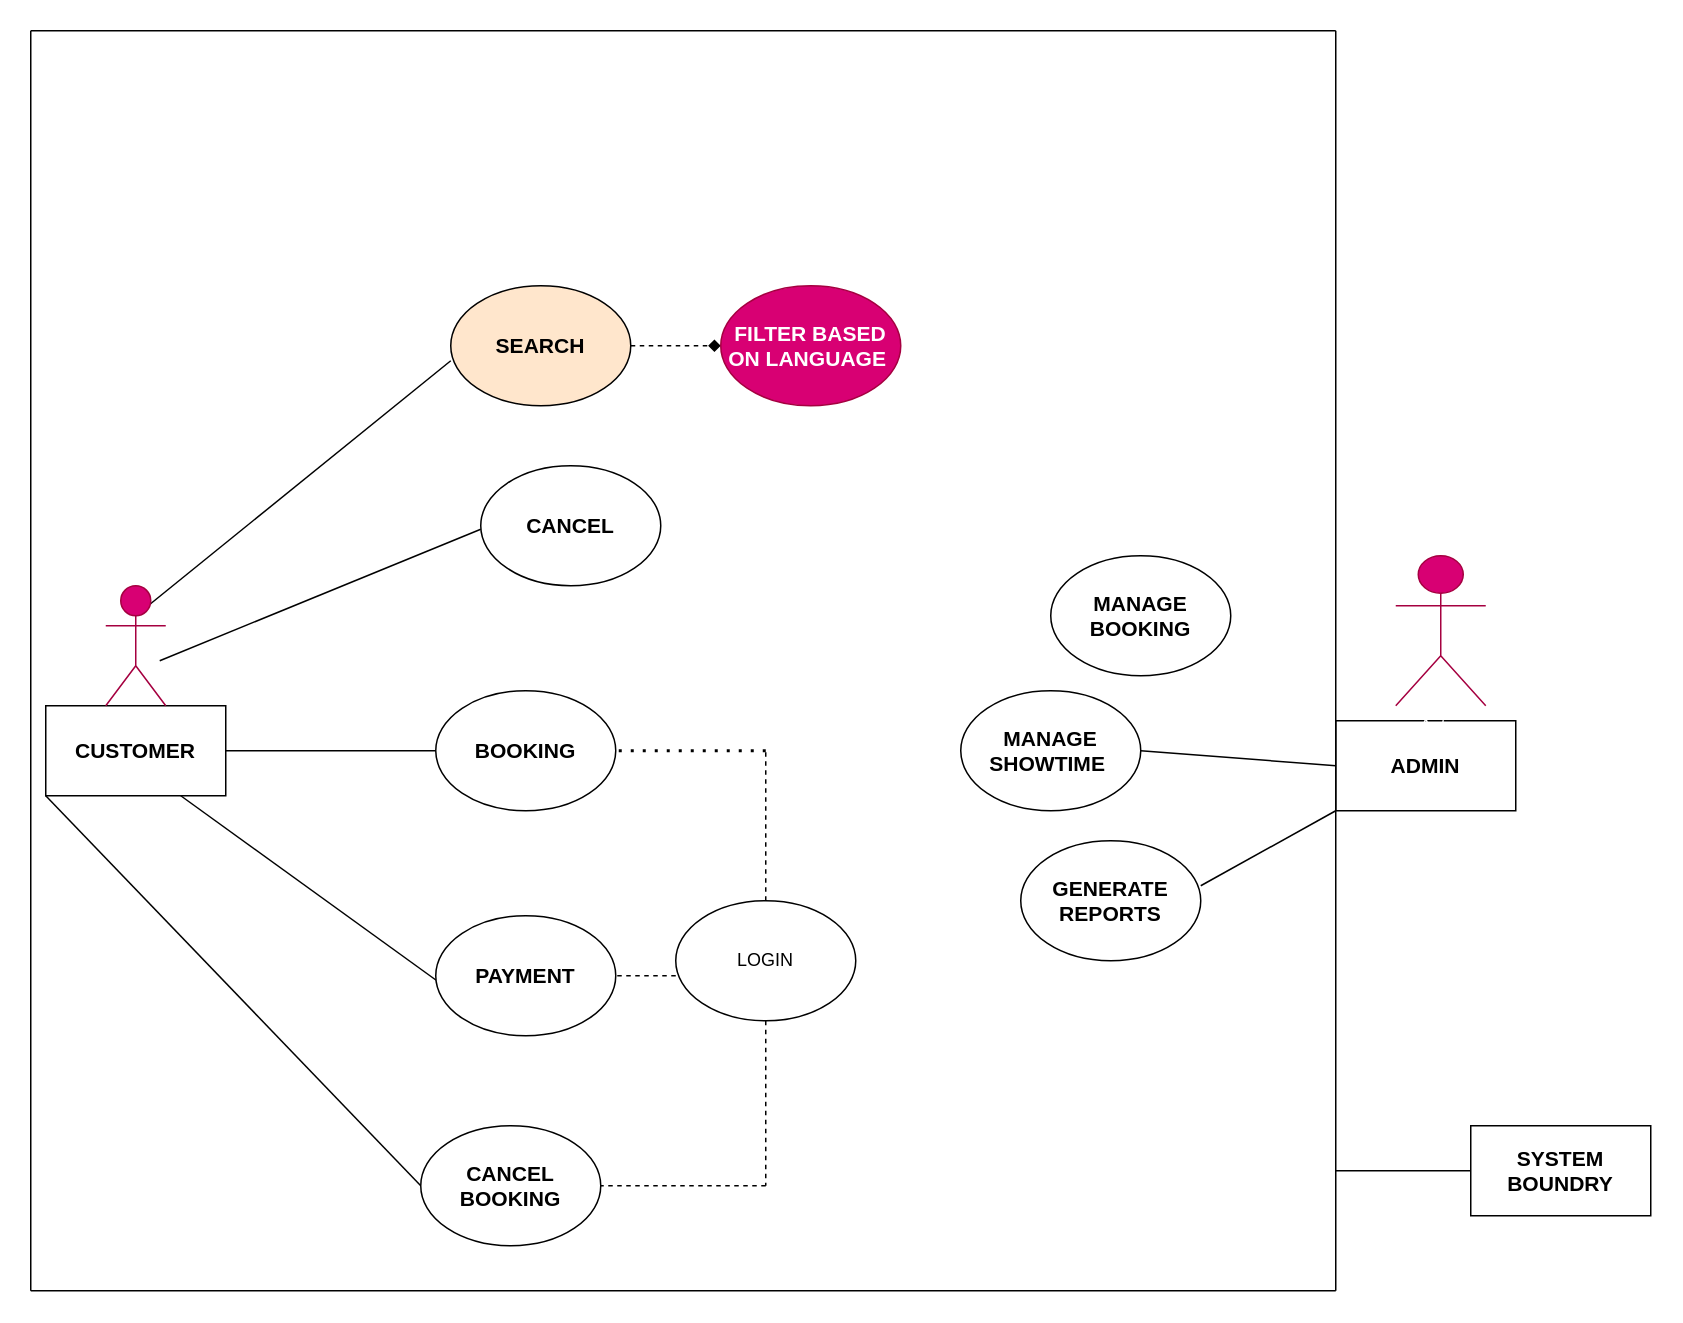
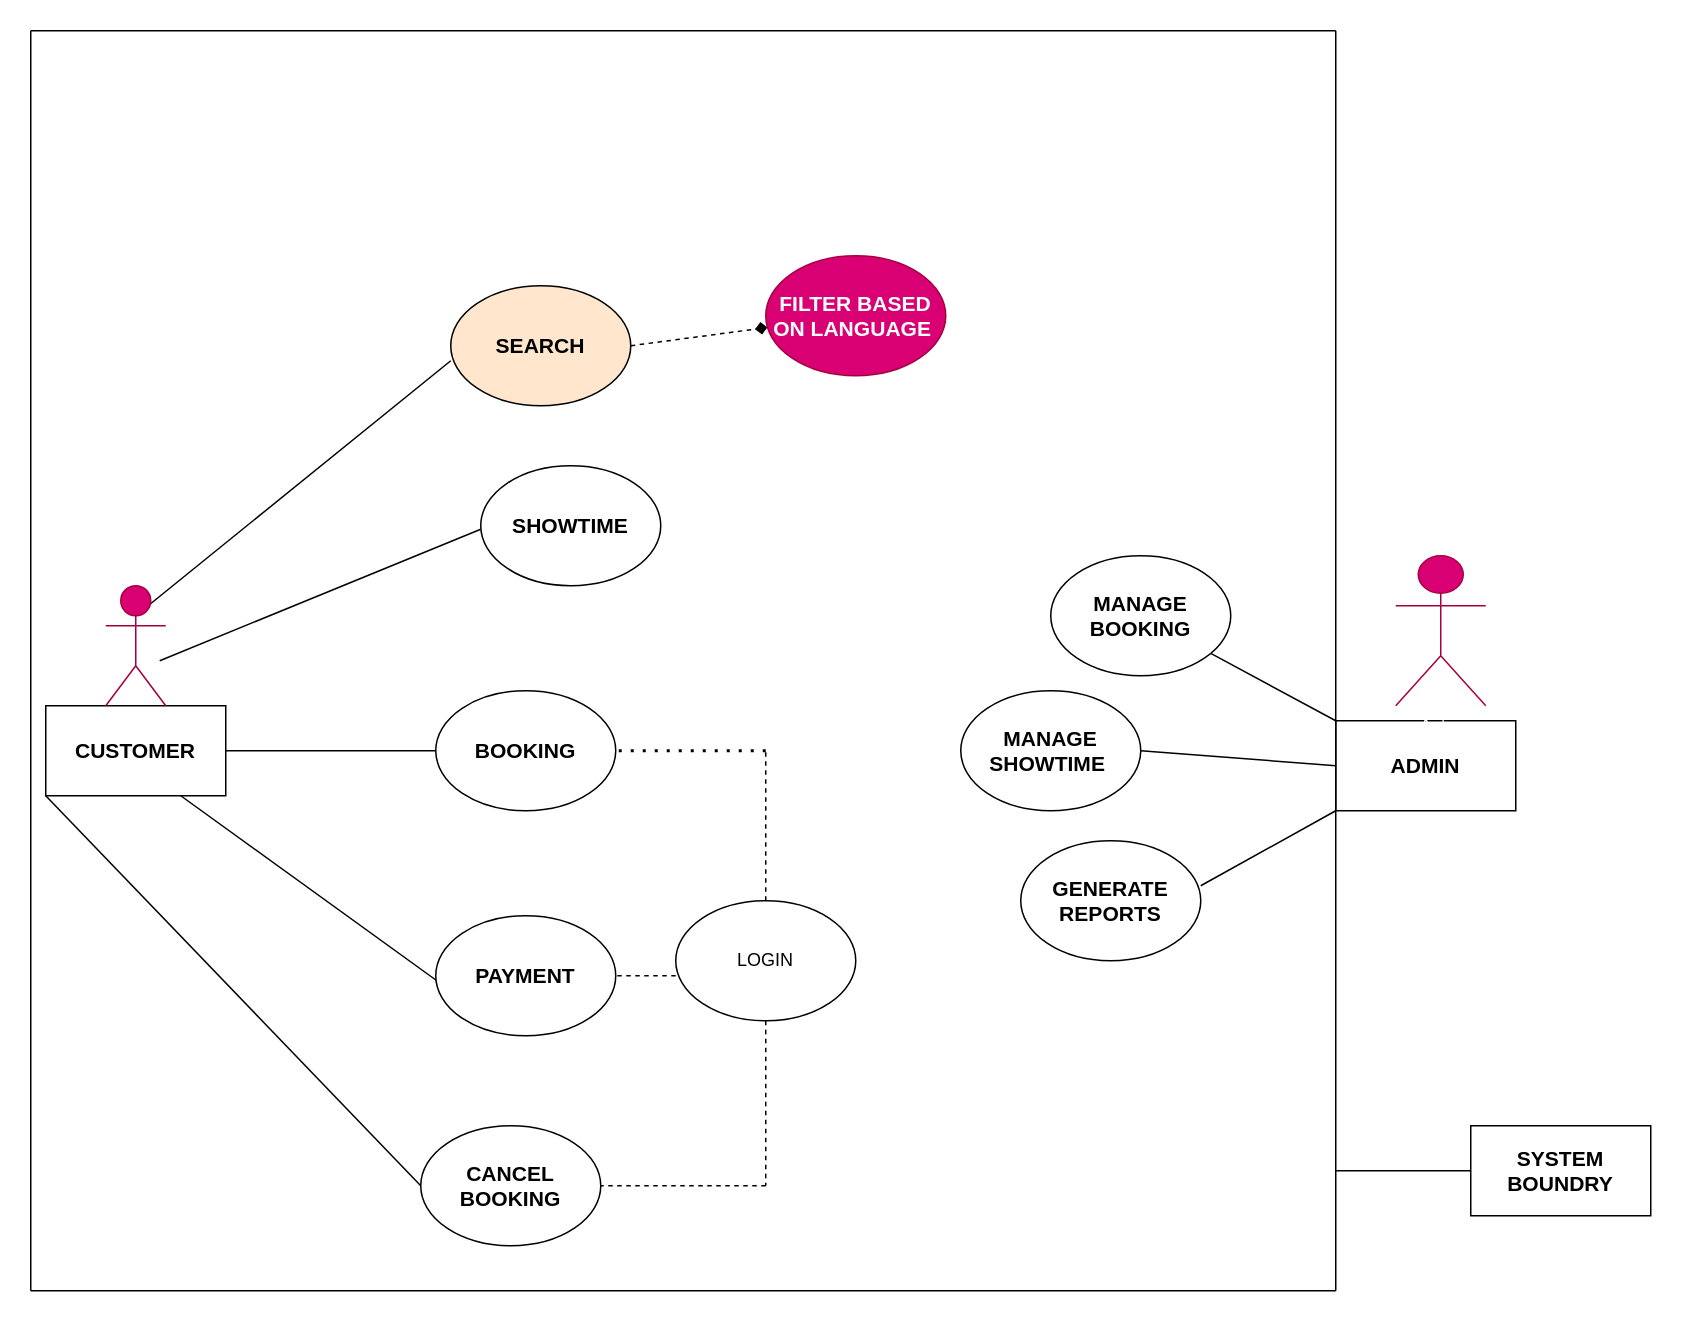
(811, 346) -> (856, 316)
(571, 526) -> (571, 526)
none -> (1272, 686)
